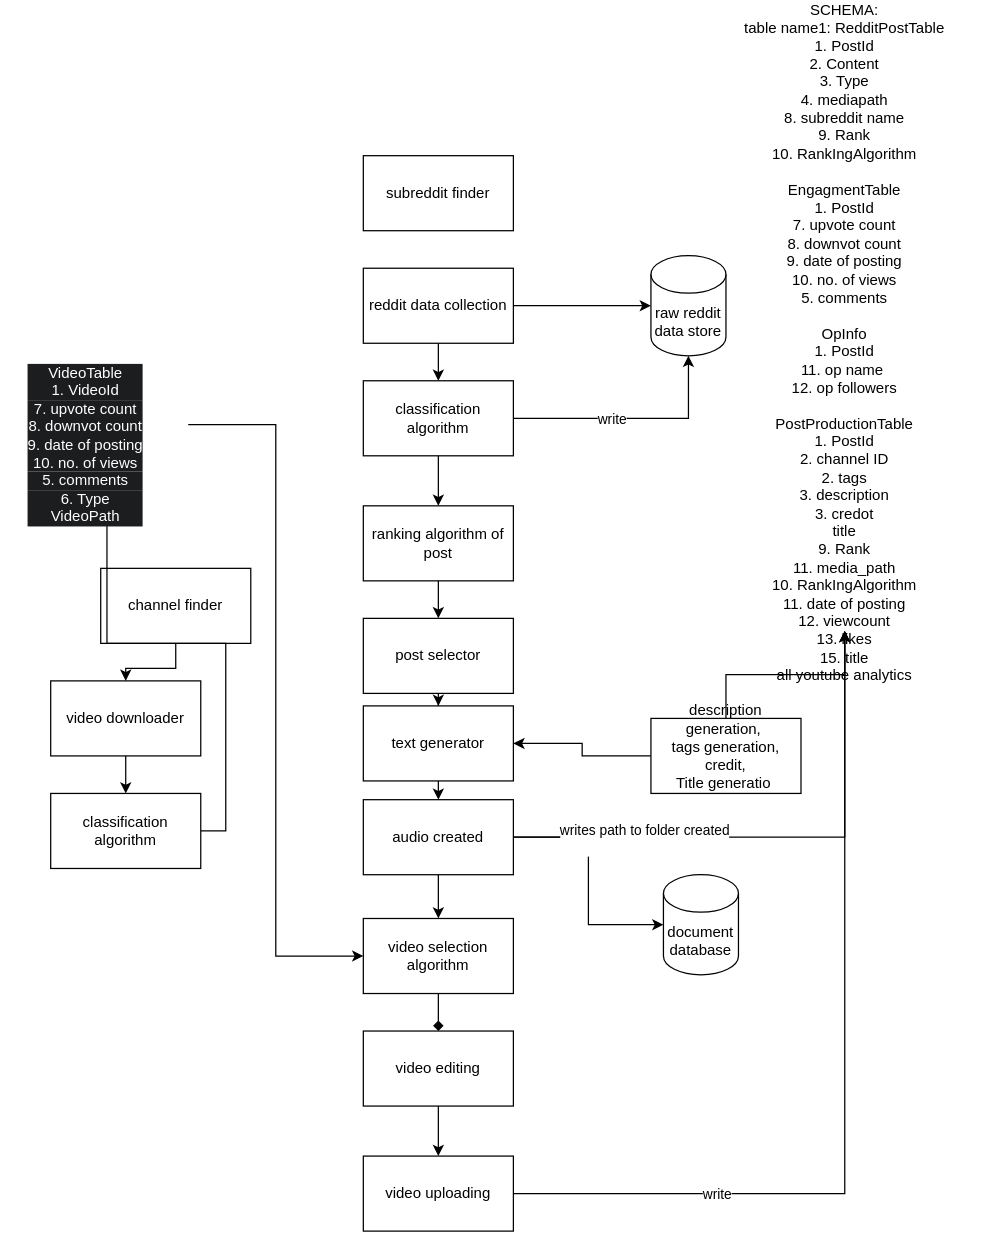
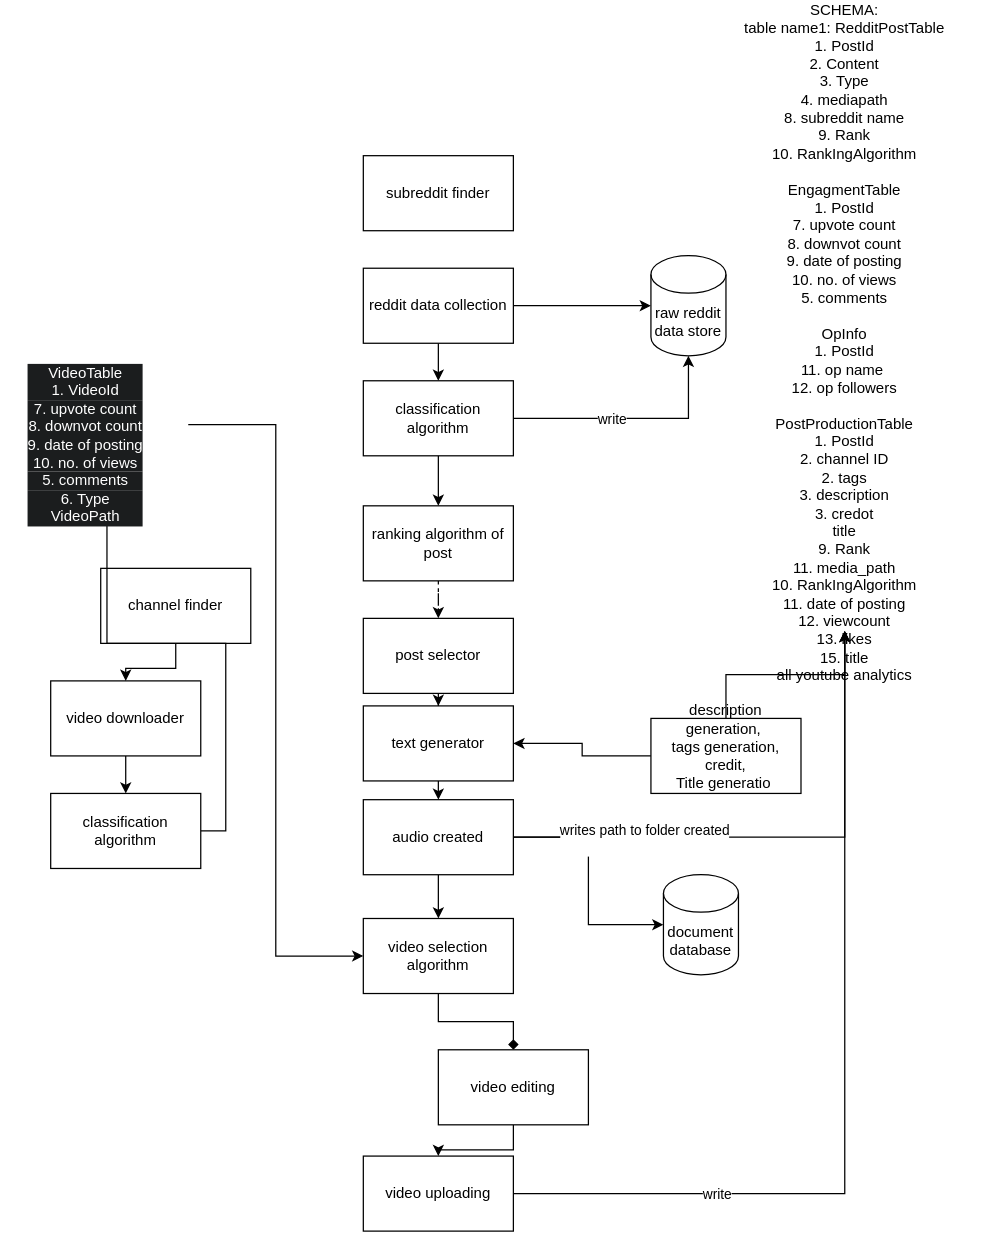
(438, 588) -> (438, 588)
(438, 1068) -> (513, 1087)
